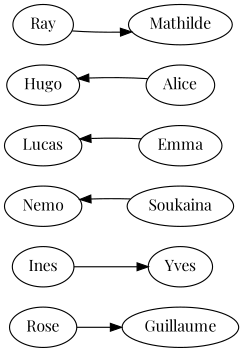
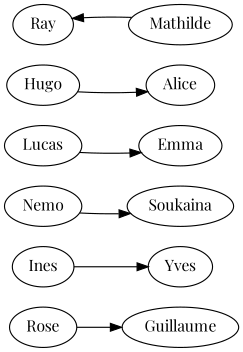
(96, 32) -> (108, 17)
(118, 78) -> (107, 93)
(116, 138) -> (105, 153)
(111, 199) -> (99, 214)
